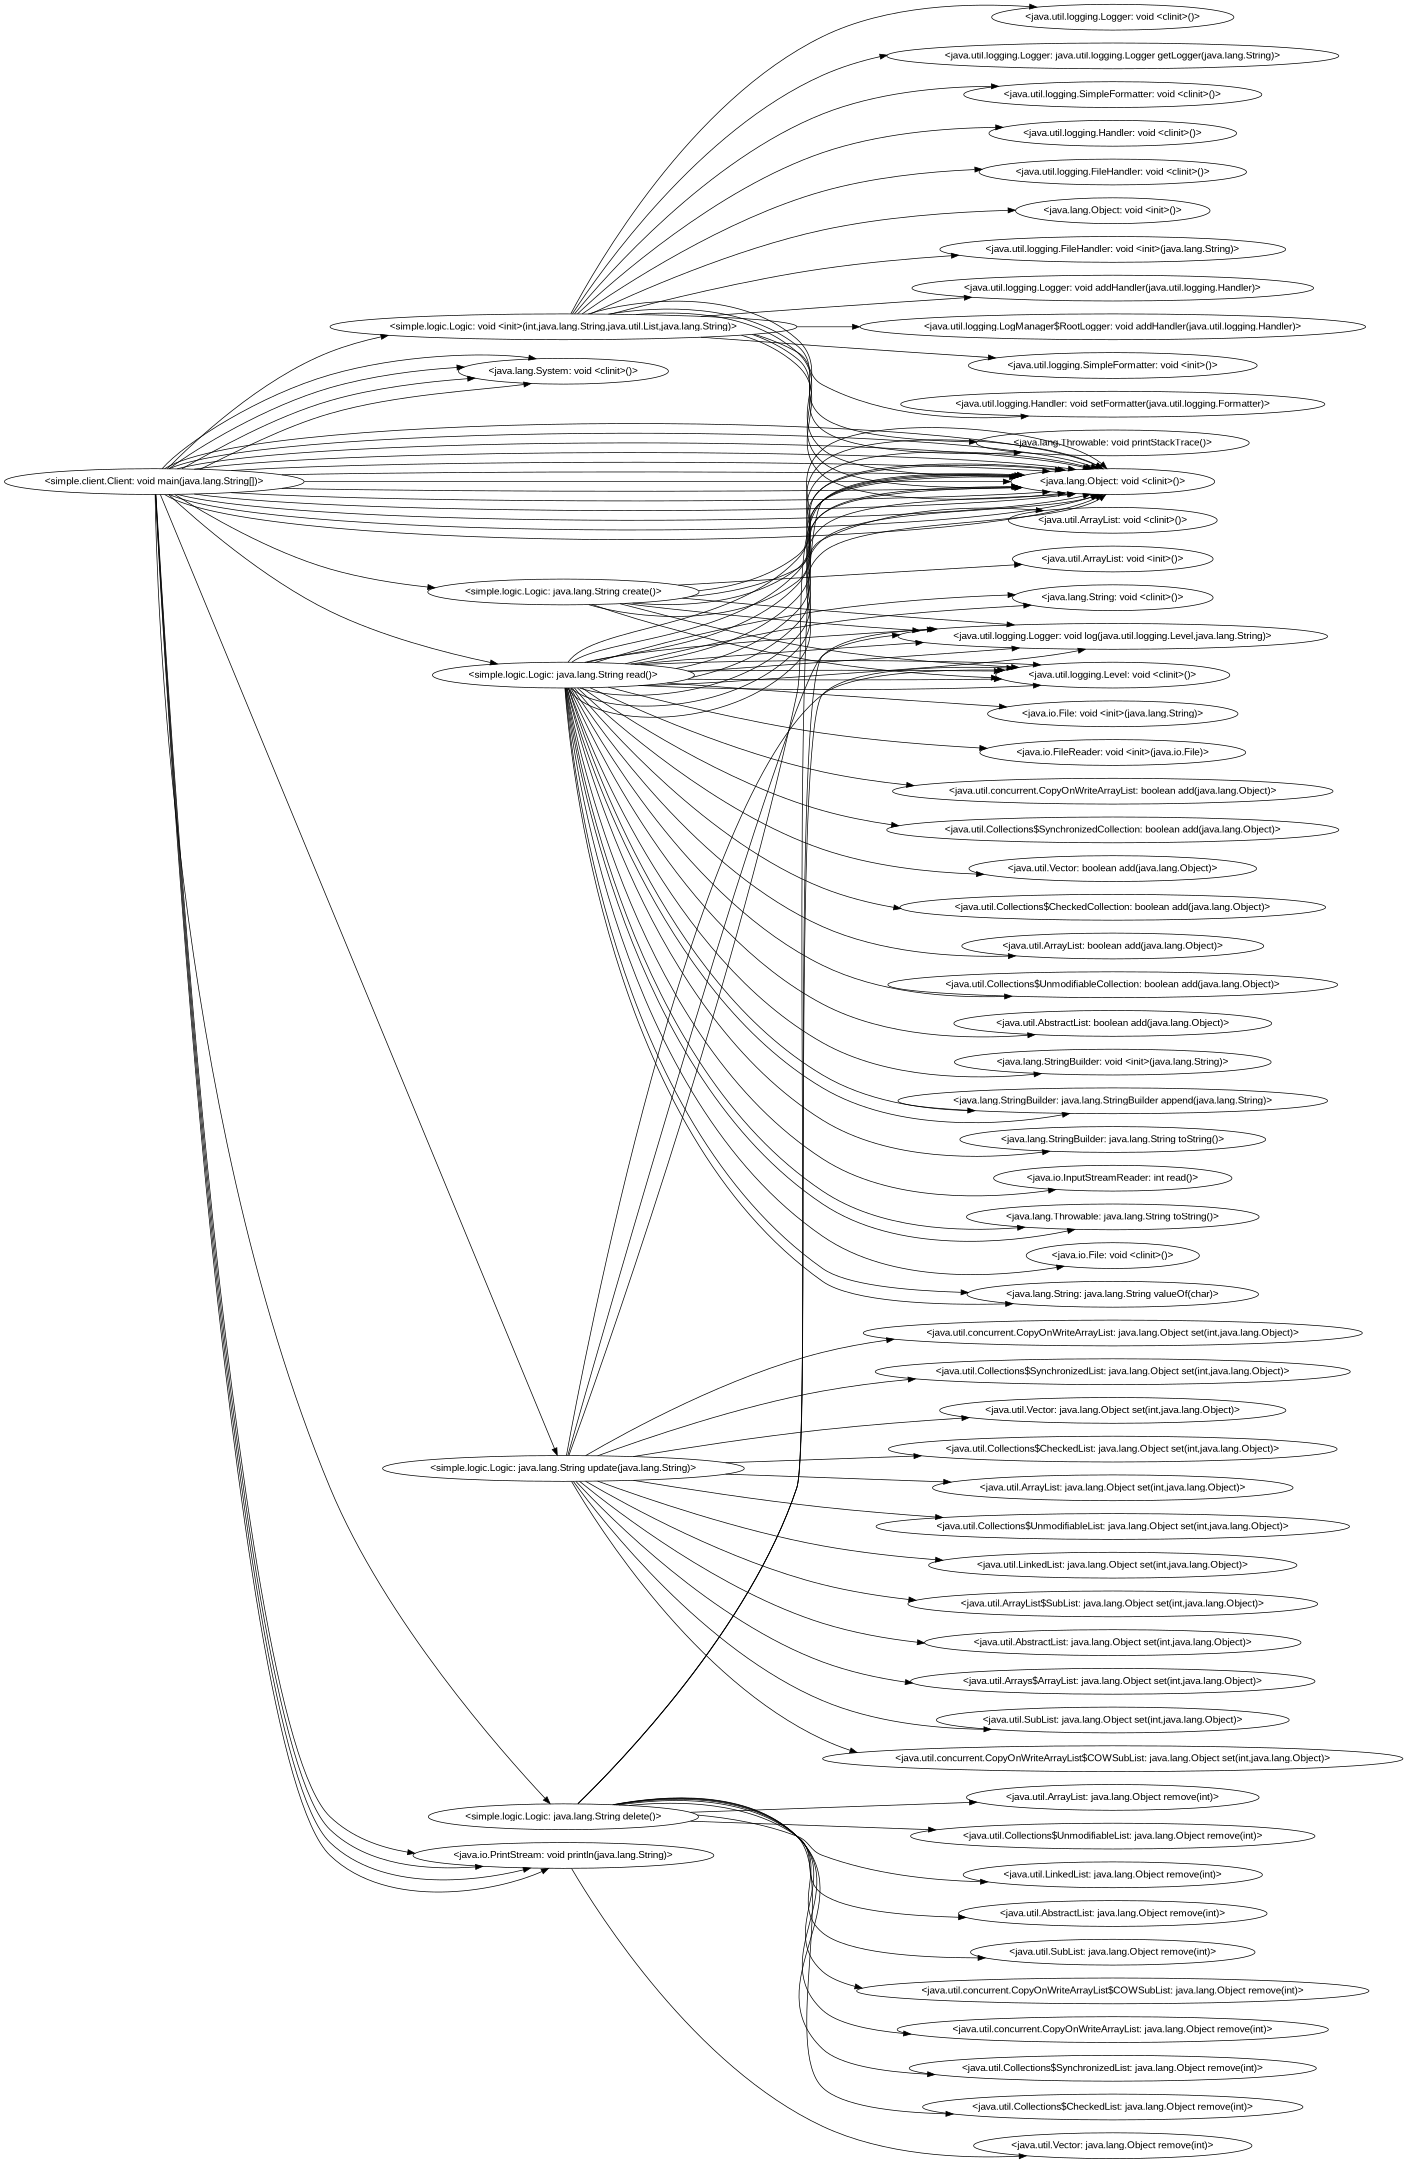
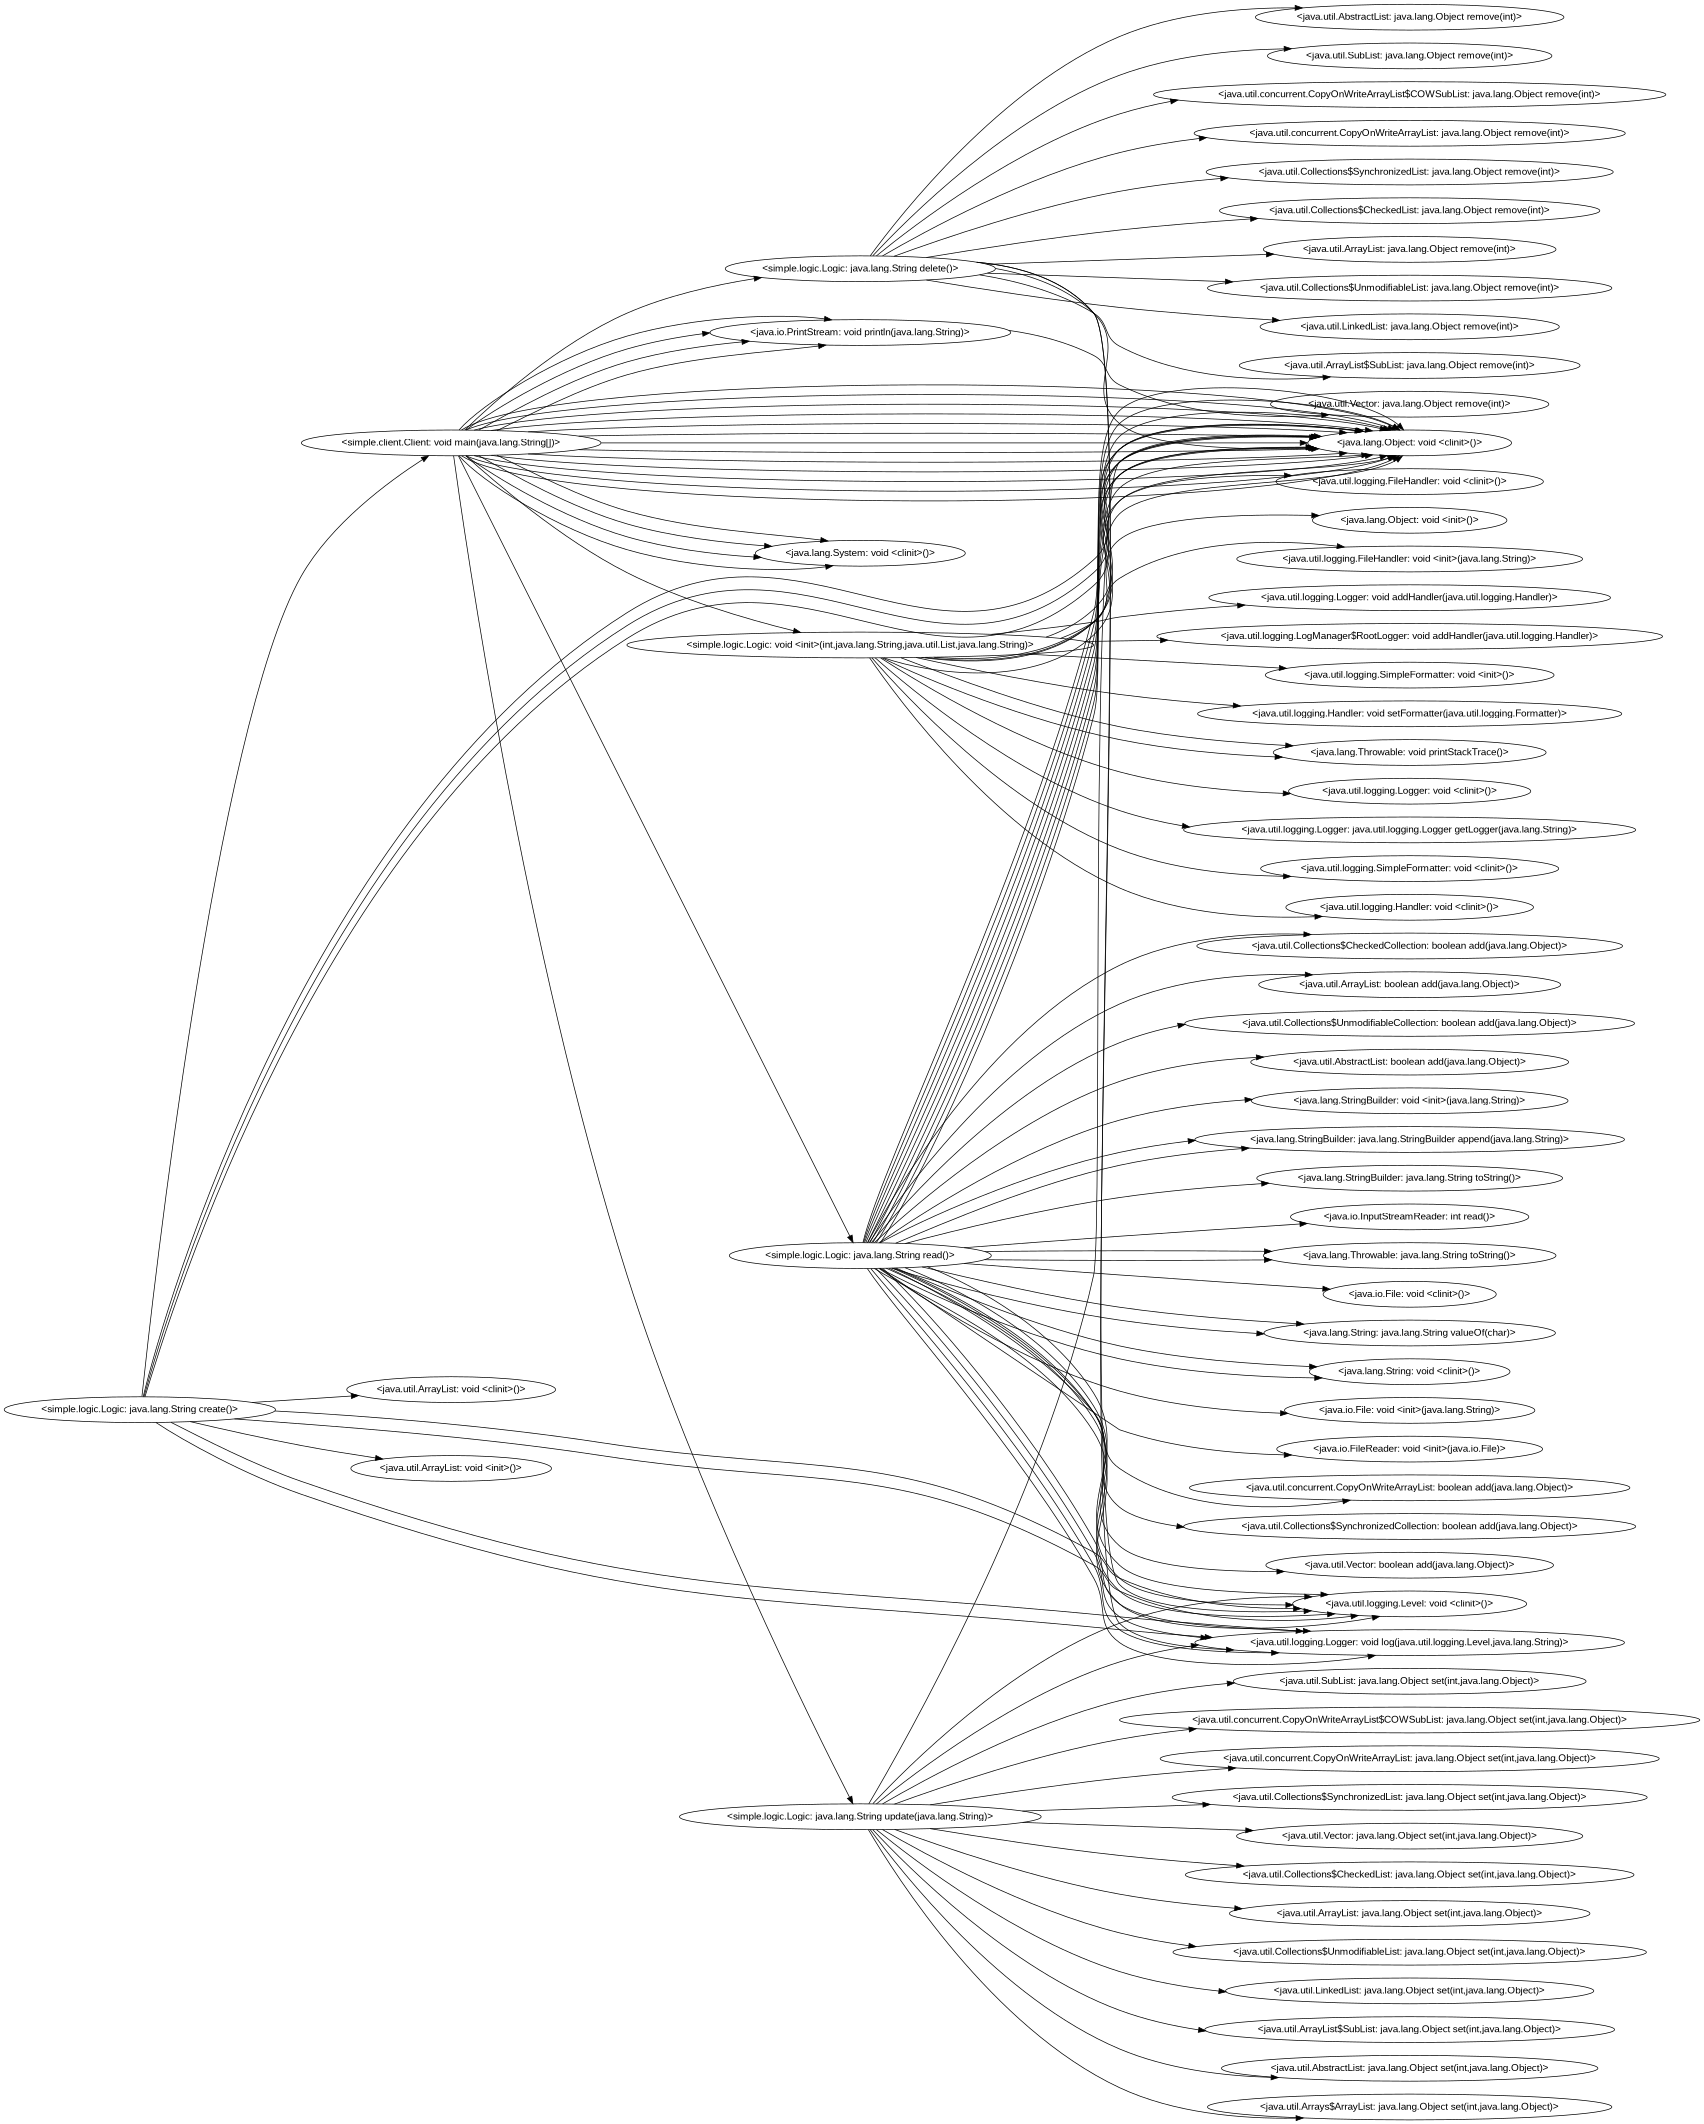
none -> (1410, 366)
(295, 557) -> (212, 898)
